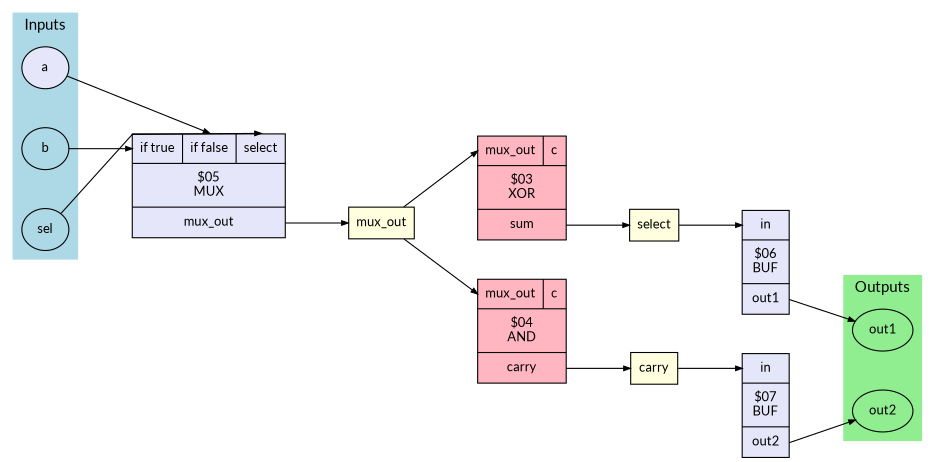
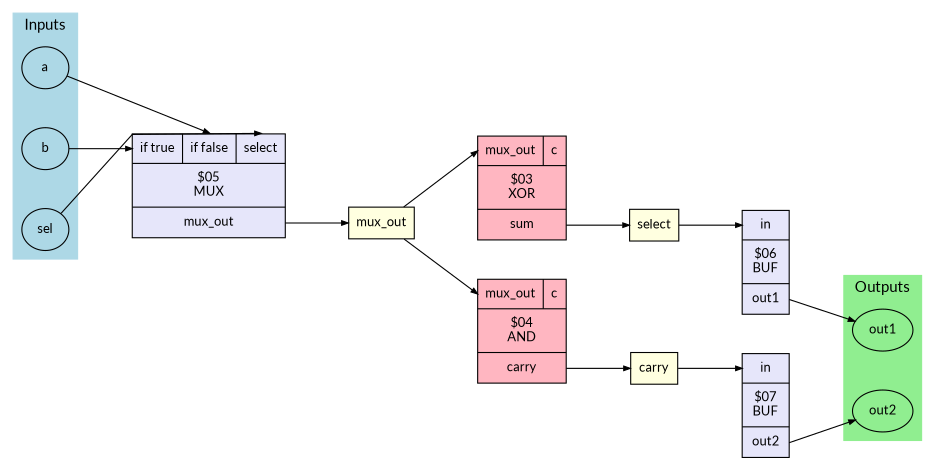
(45, 68) -> (45, 68)
